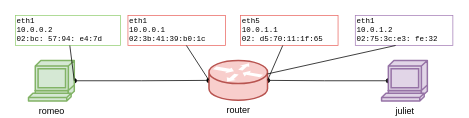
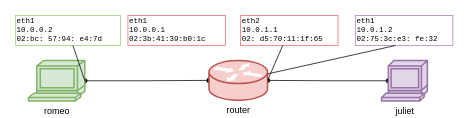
(274, 31) -> (274, 31)
(197, 62) -> none
(51, 81) -> (57, 81)
